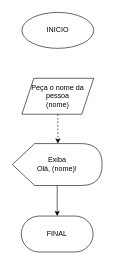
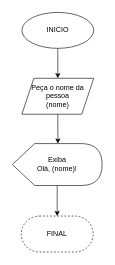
none -> (58, 72)
(58, 127) -> (58, 127)
(57, 234) -> (57, 234)
